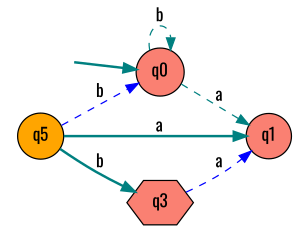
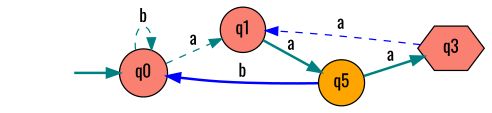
(95, 107) -> (249, 83)
(149, 136) -> (286, 53)
(100, 163) -> (391, 56)
